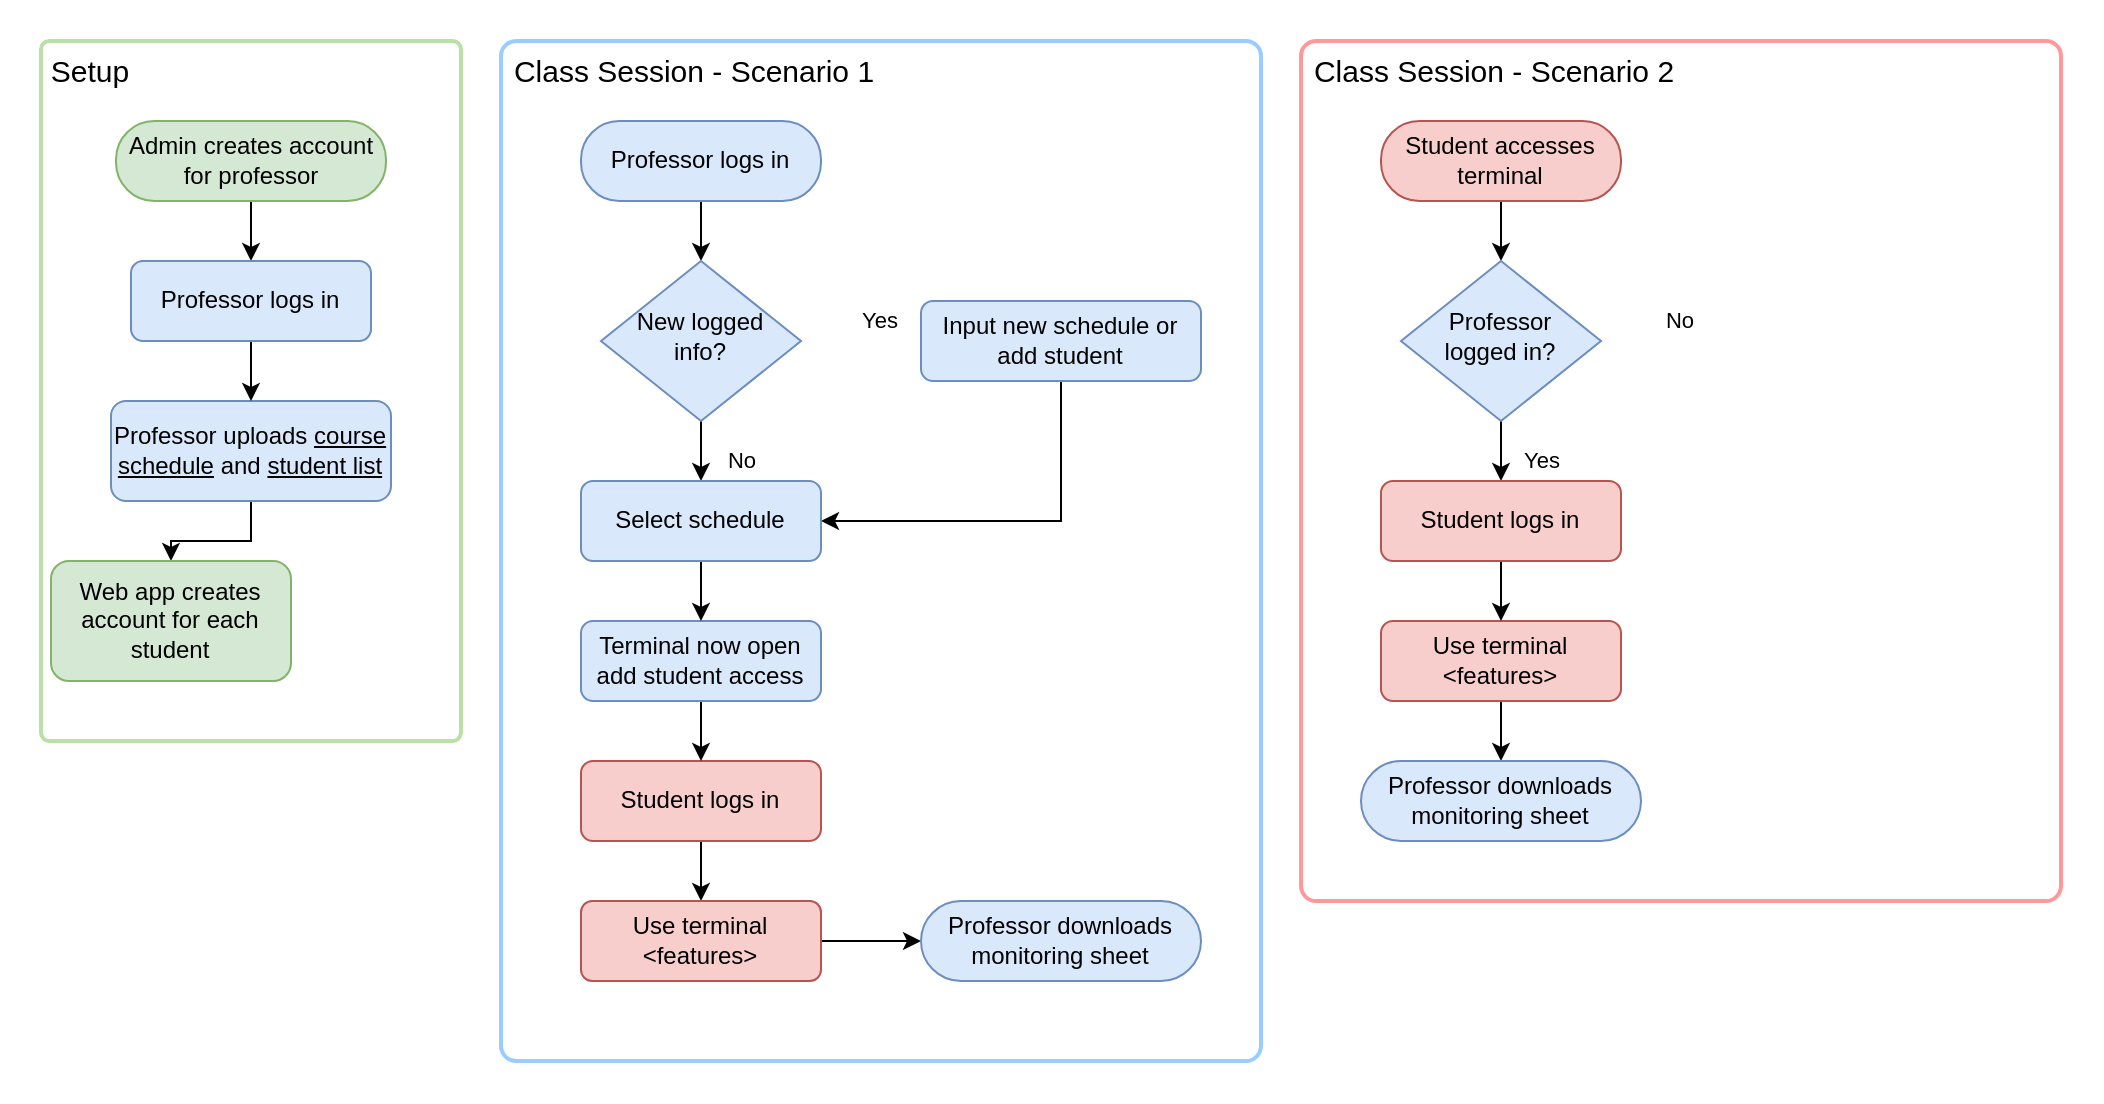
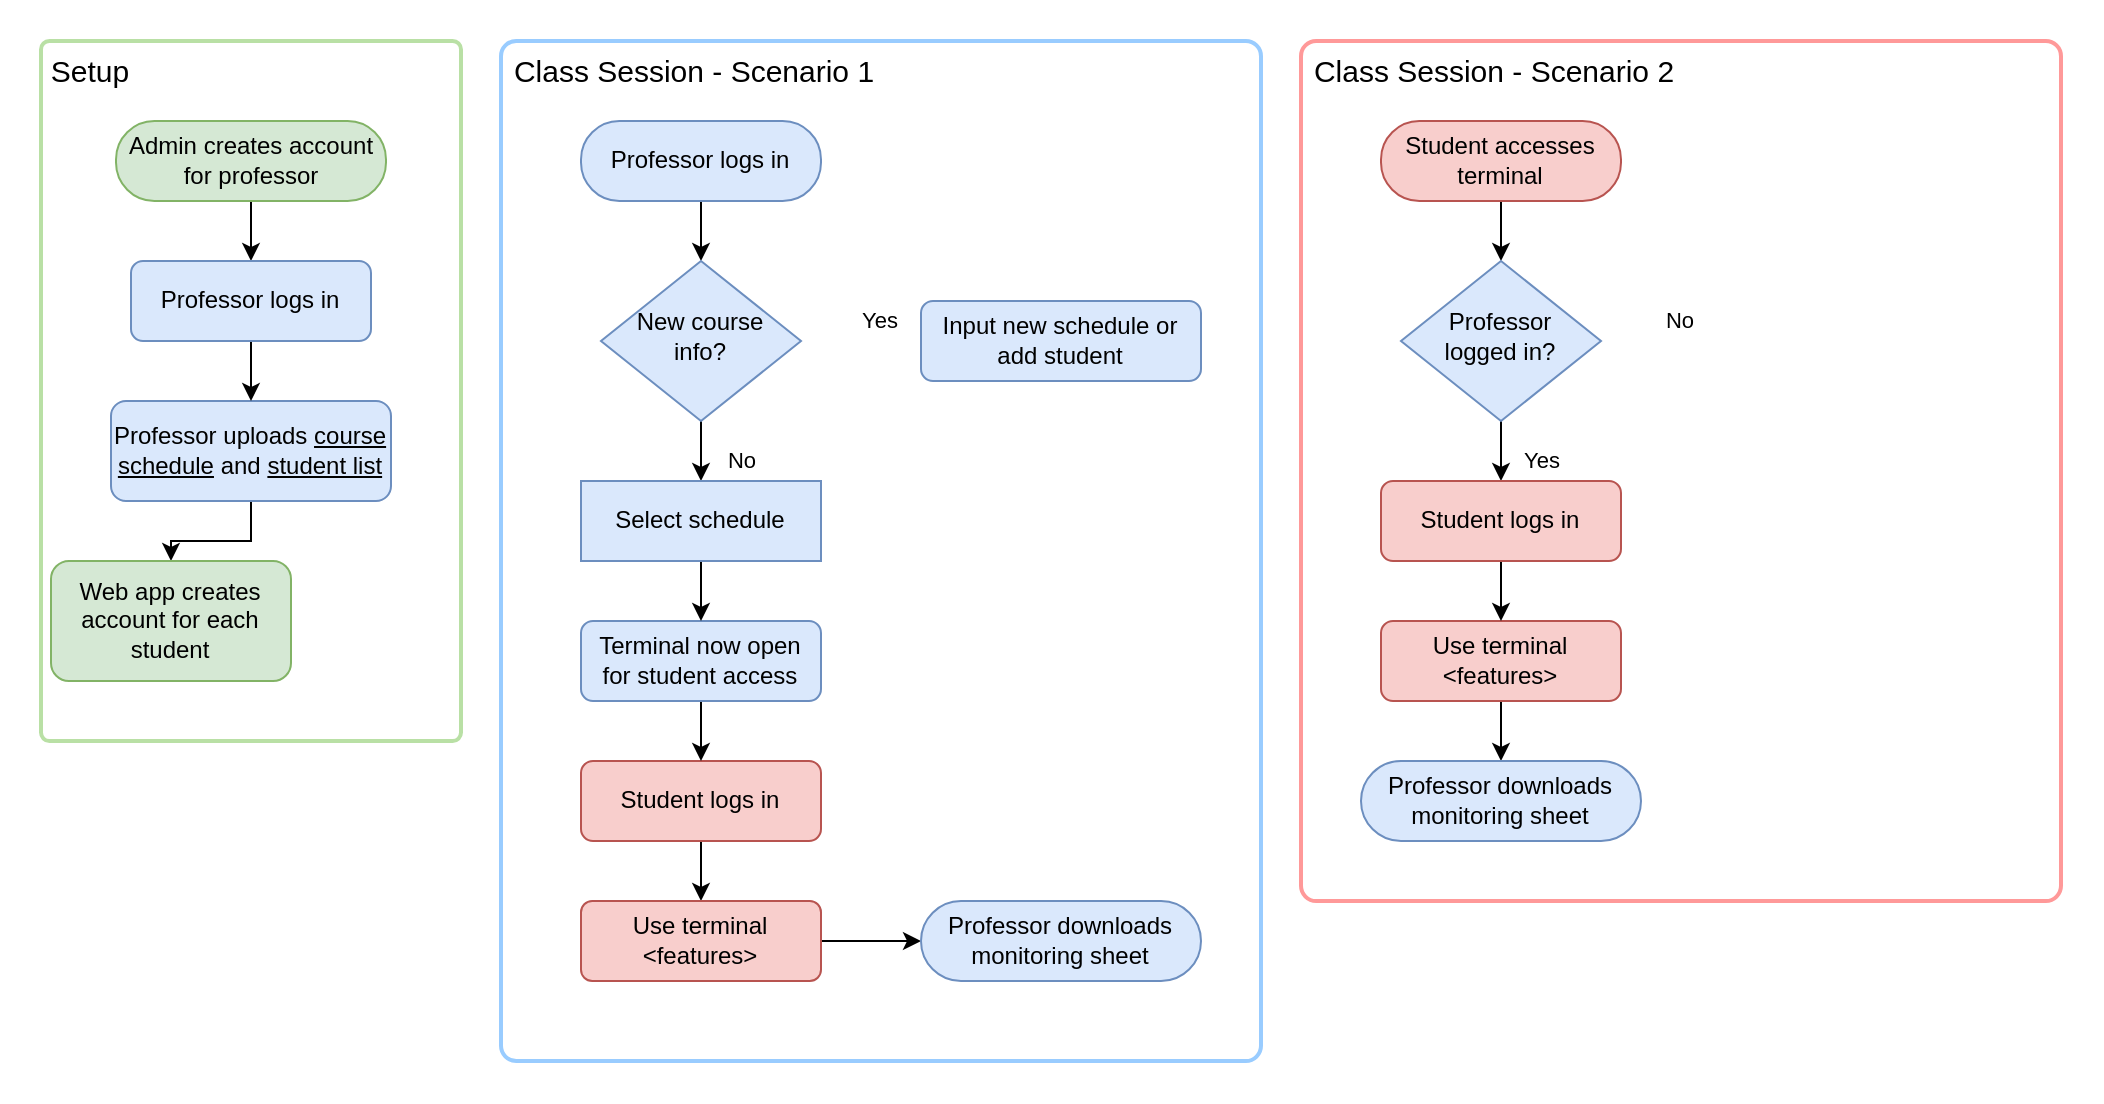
(701, 337) -> (701, 337)
(701, 521) -> (701, 521)
(1018, 521) -> none
(701, 661) -> (701, 661)
